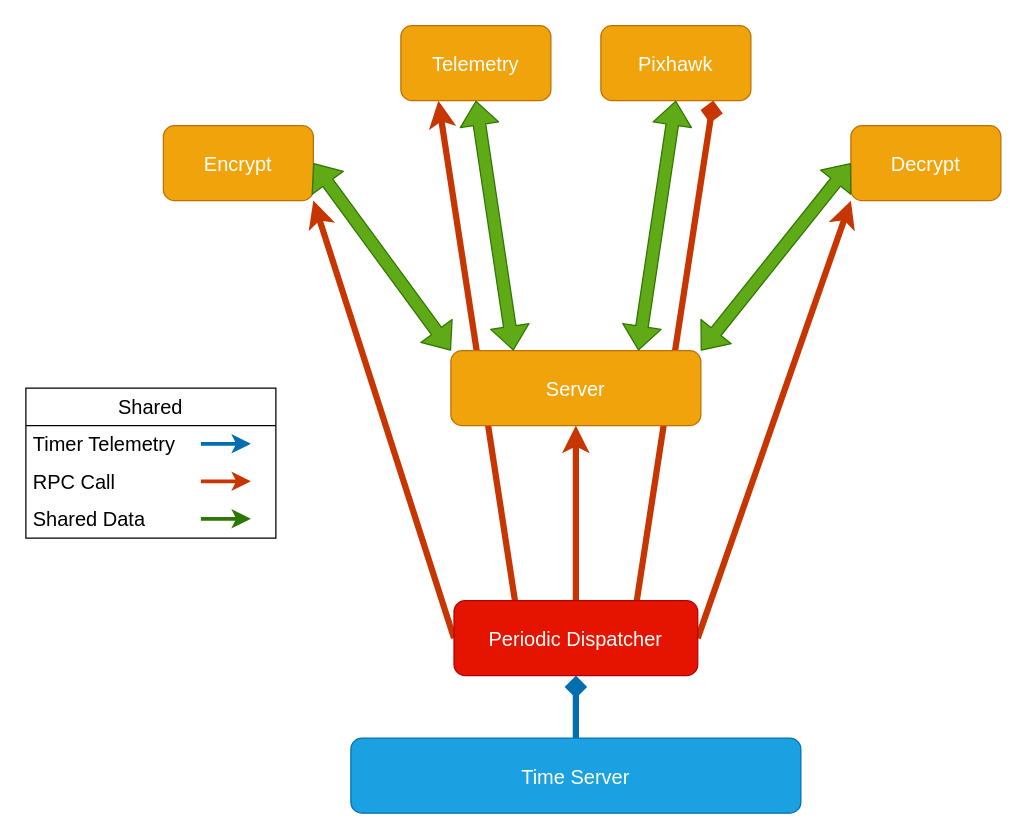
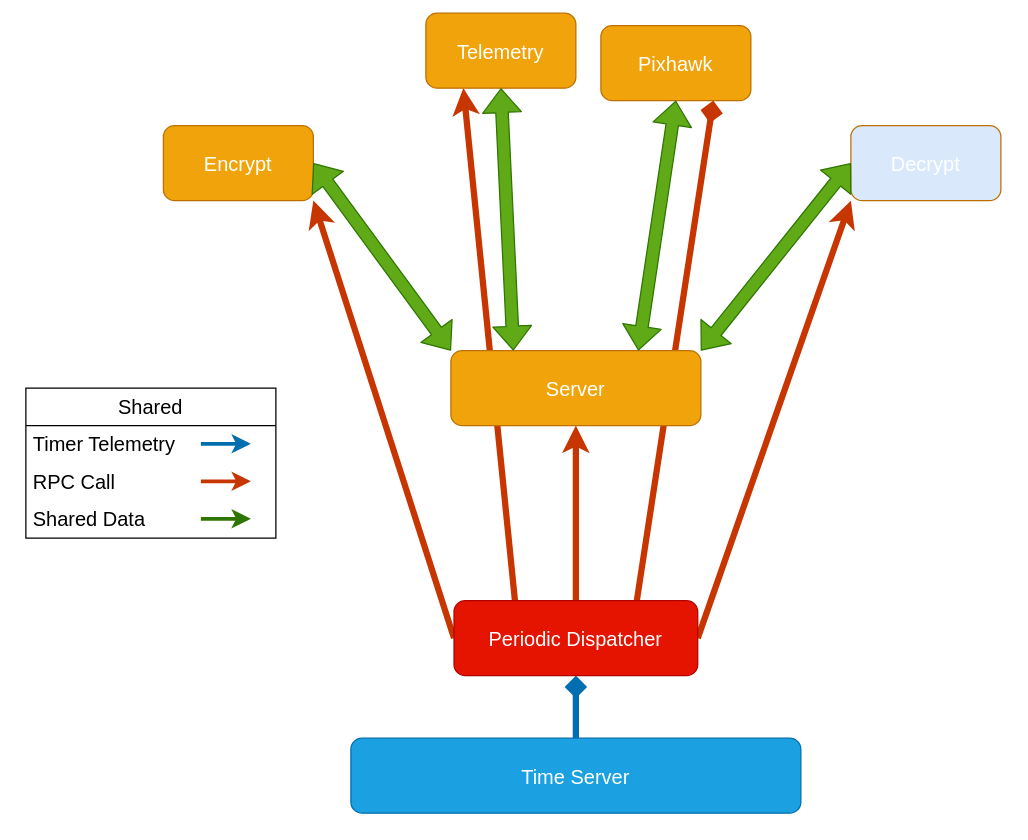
(476, 63) -> (501, 51)
(926, 163) -> (926, 163)
